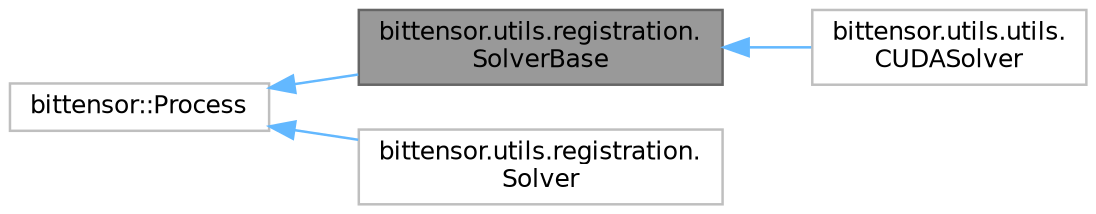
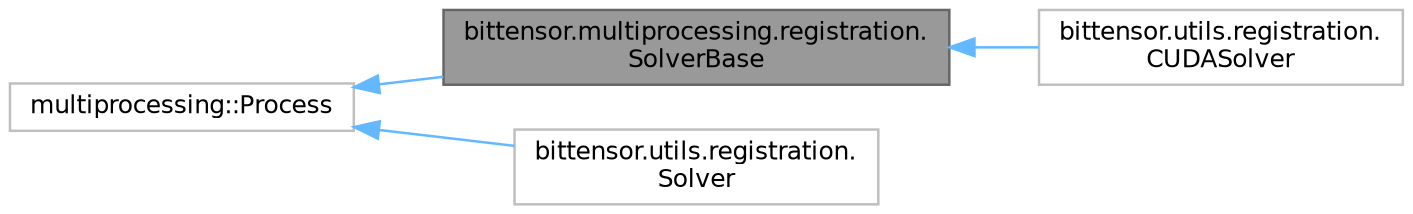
(541, 47) -> (696, 47)
(949, 47) -> (1221, 47)
(140, 107) -> (182, 107)
